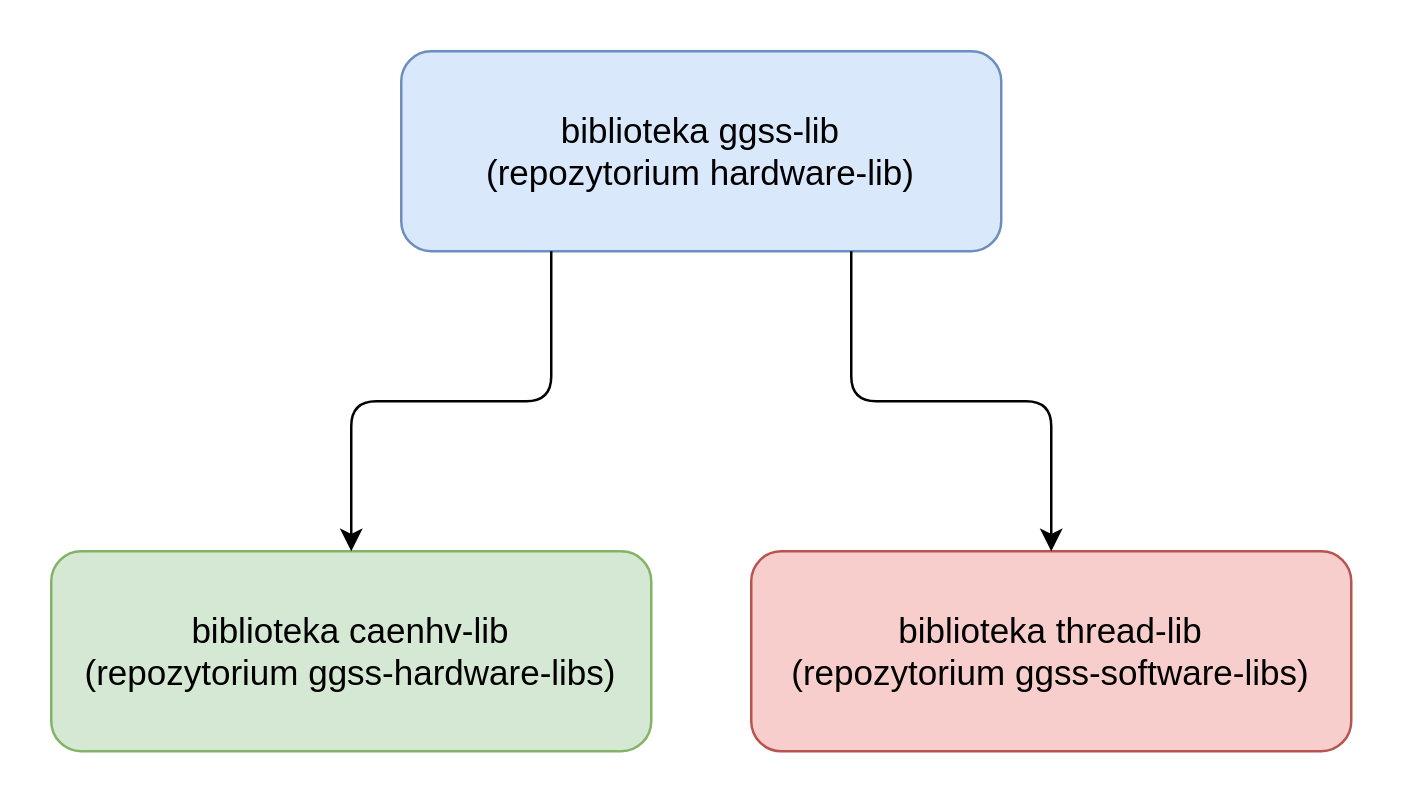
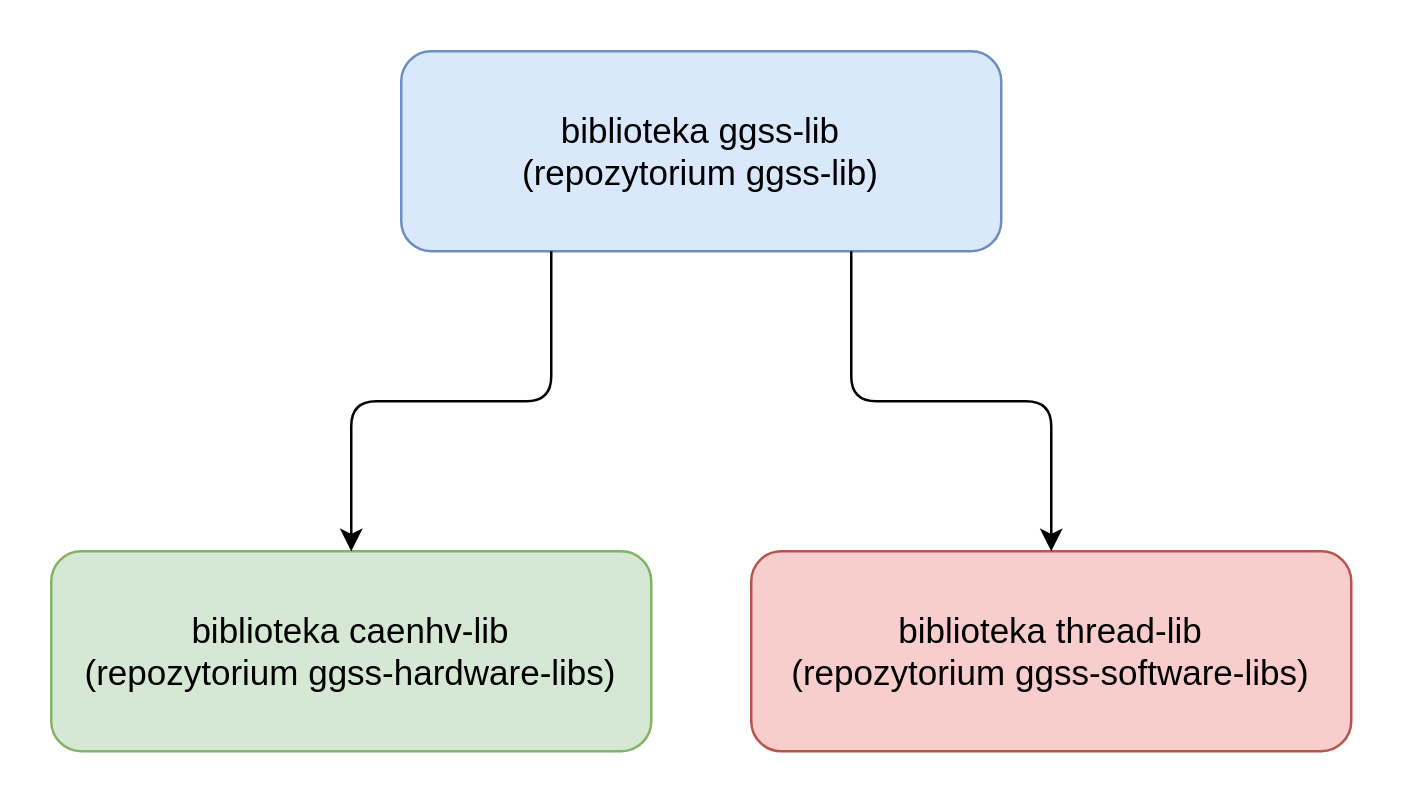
(701, 151) -> (701, 151)
